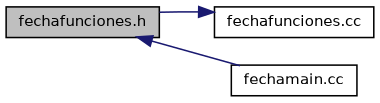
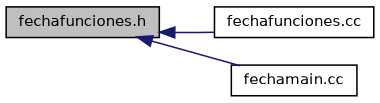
(179, 12) -> (195, 33)
